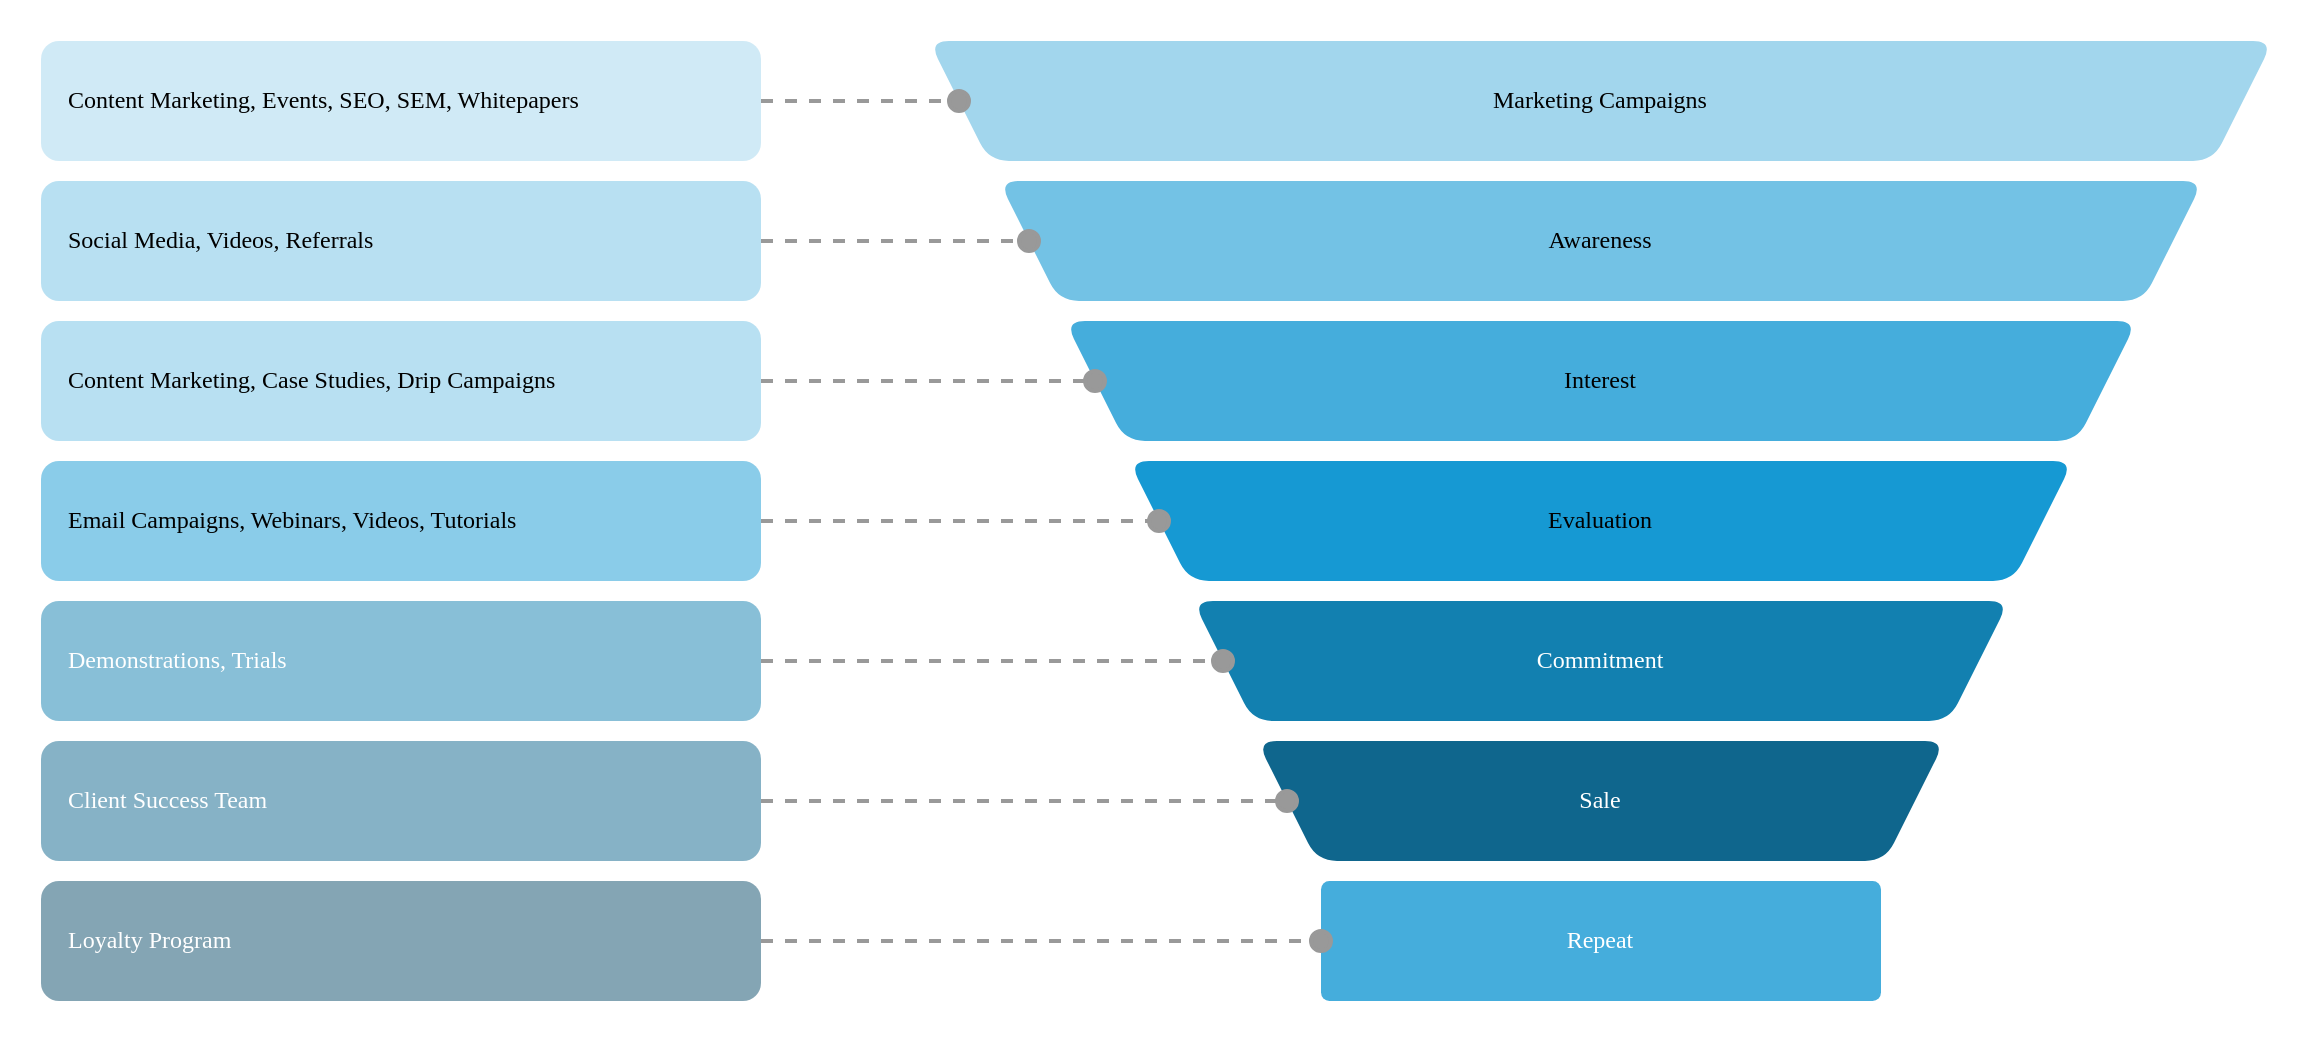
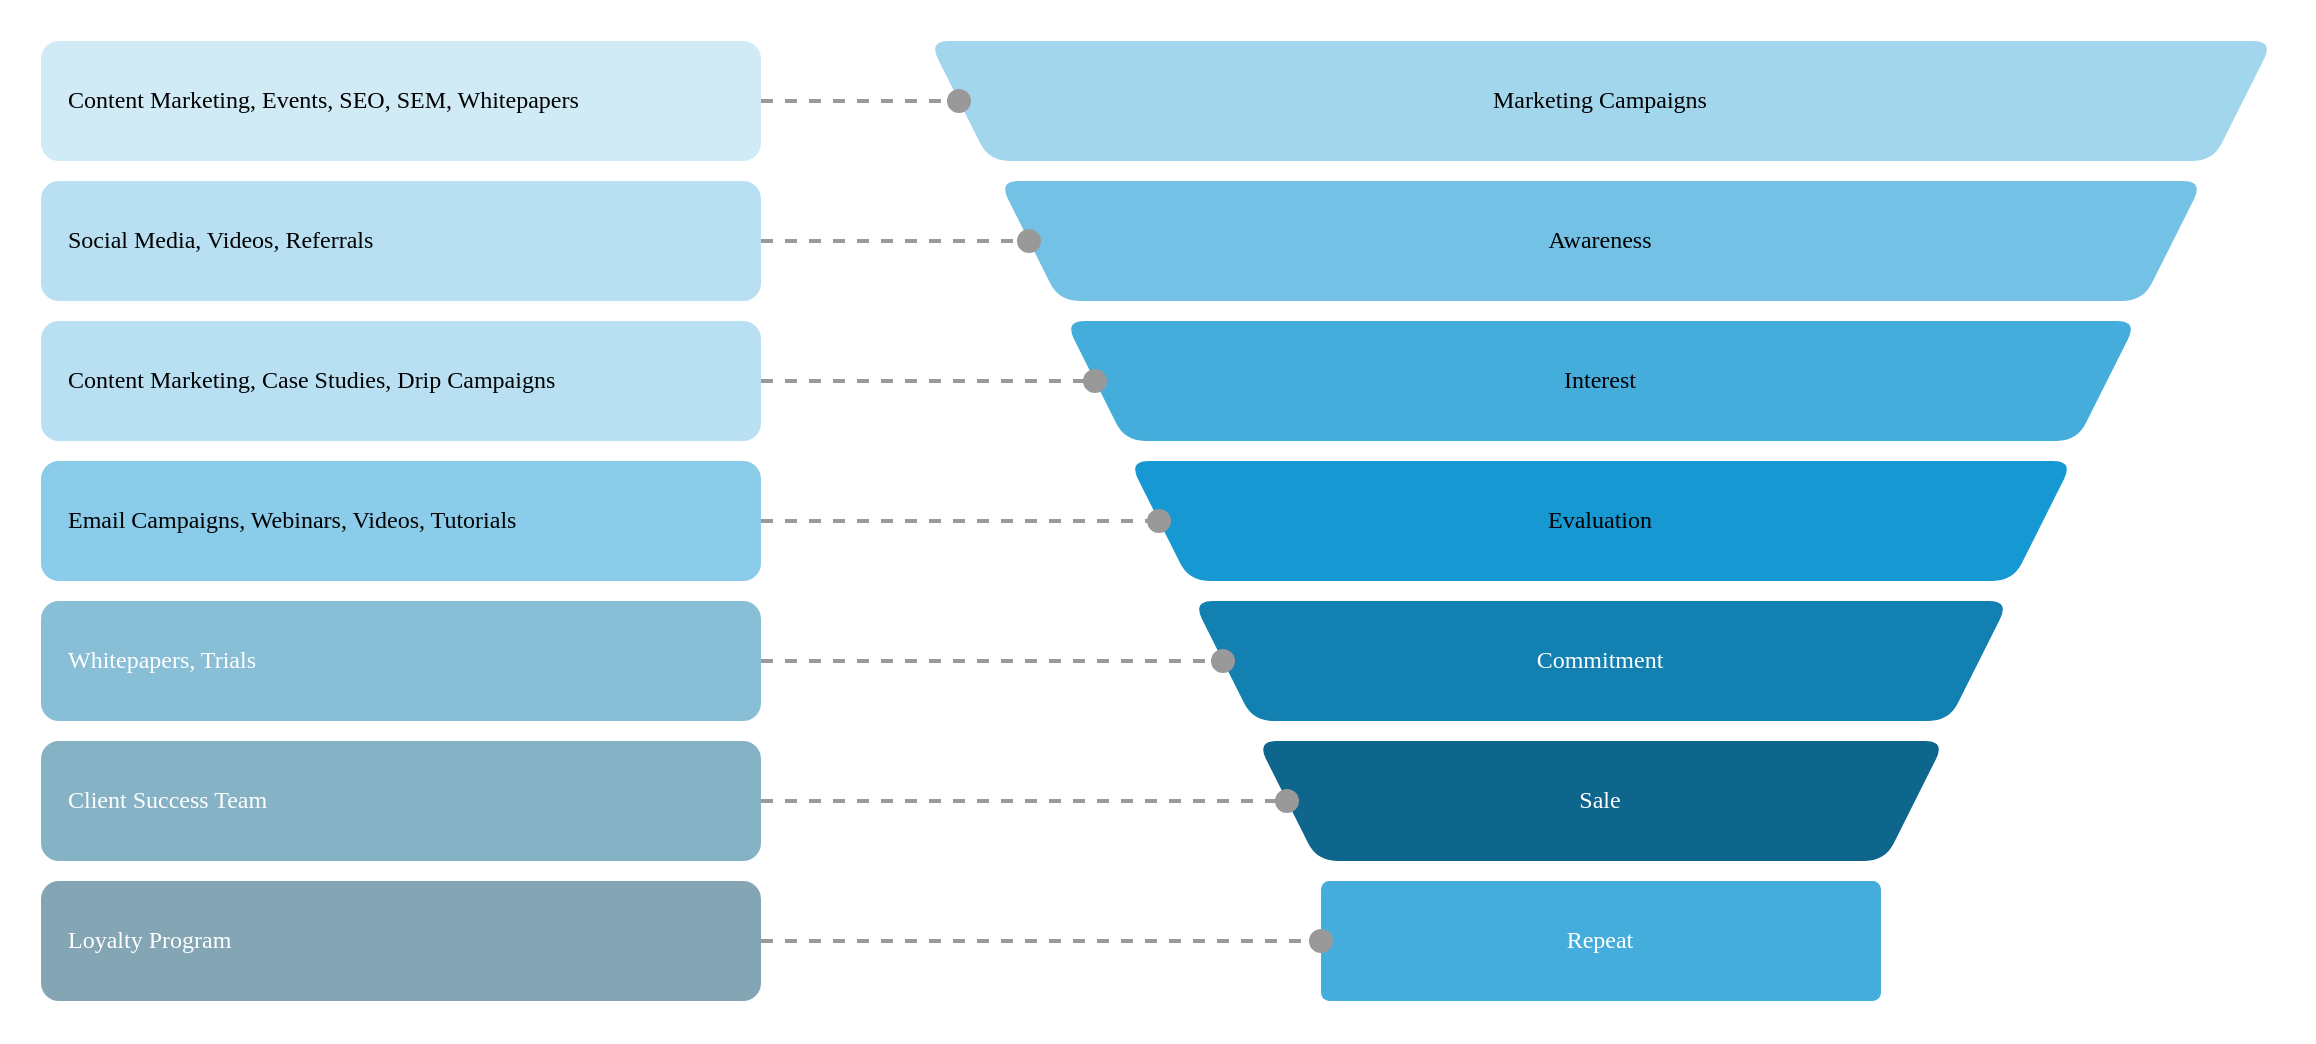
(201, 661) -> (181, 661)
